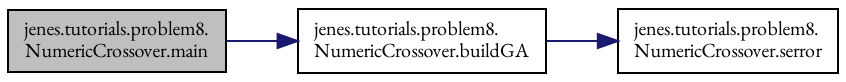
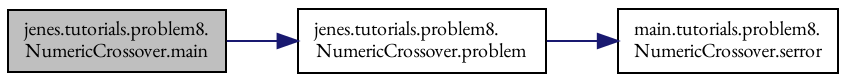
(422, 41) -> (422, 41)
(728, 41) -> (728, 41)
